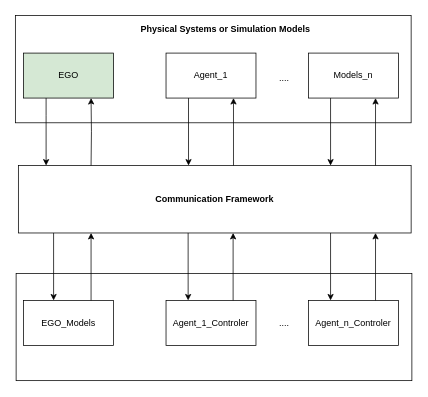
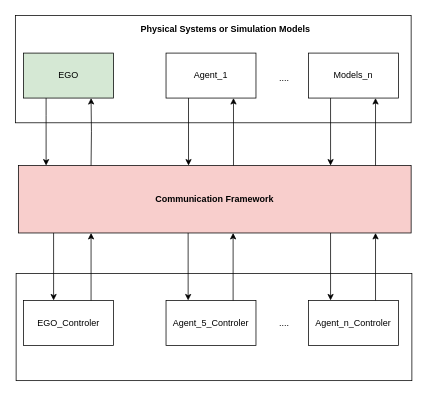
(215, 199) -> (215, 199)
(69, 323) -> (69, 323)
(211, 323) -> (211, 323)
